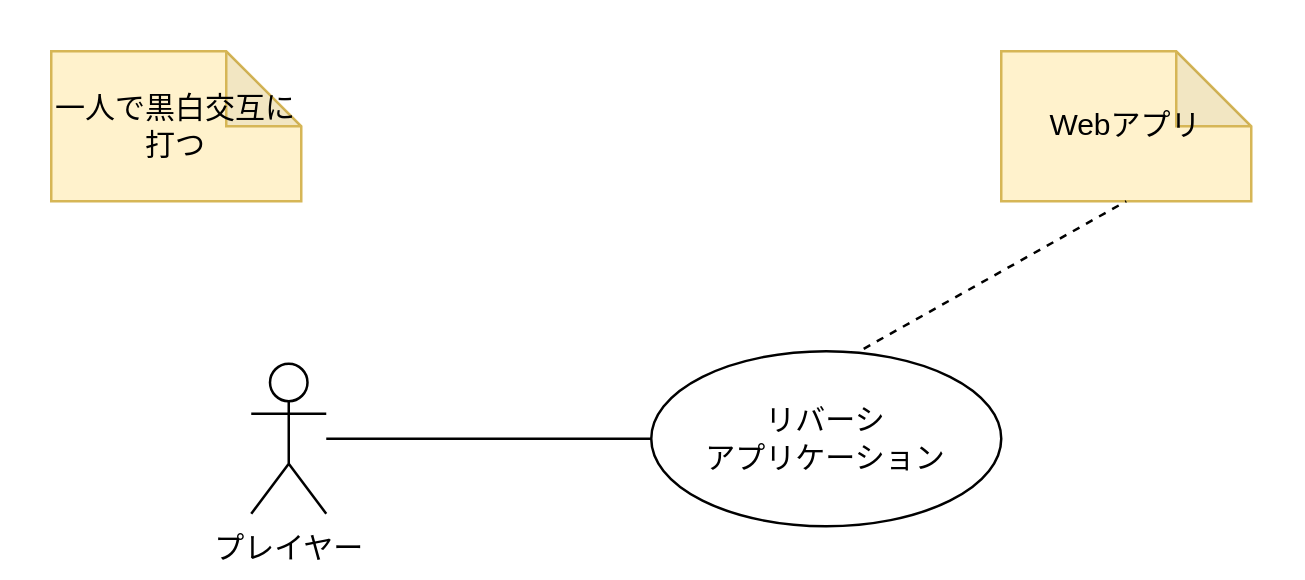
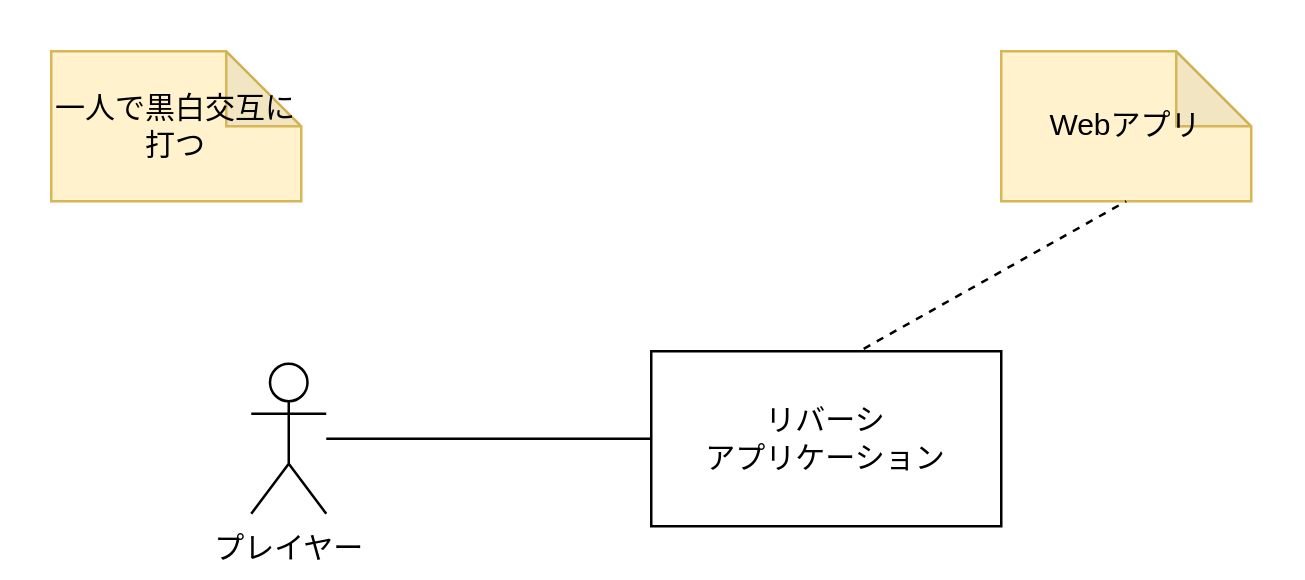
(826, 439) -> (826, 439)
